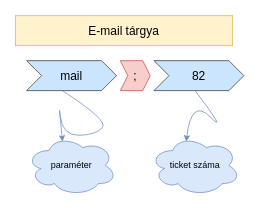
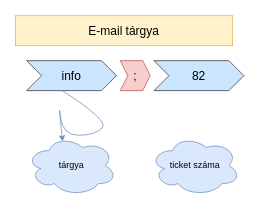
(72, 75) -> (72, 75)
(212, 118) -> none
(72, 165) -> (72, 165)
